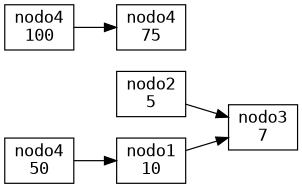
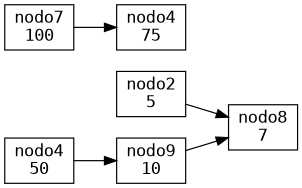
(39, 27) -> (39, 27)
(263, 127) -> (263, 127)
(151, 161) -> (151, 161)
